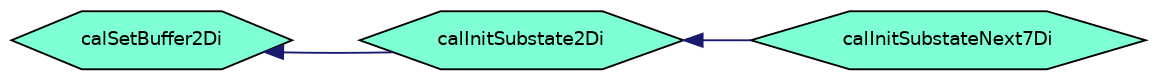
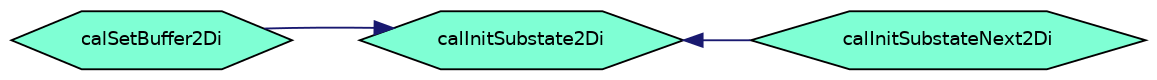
(948, 40) -> (948, 40)
(338, 53) -> (319, 28)
